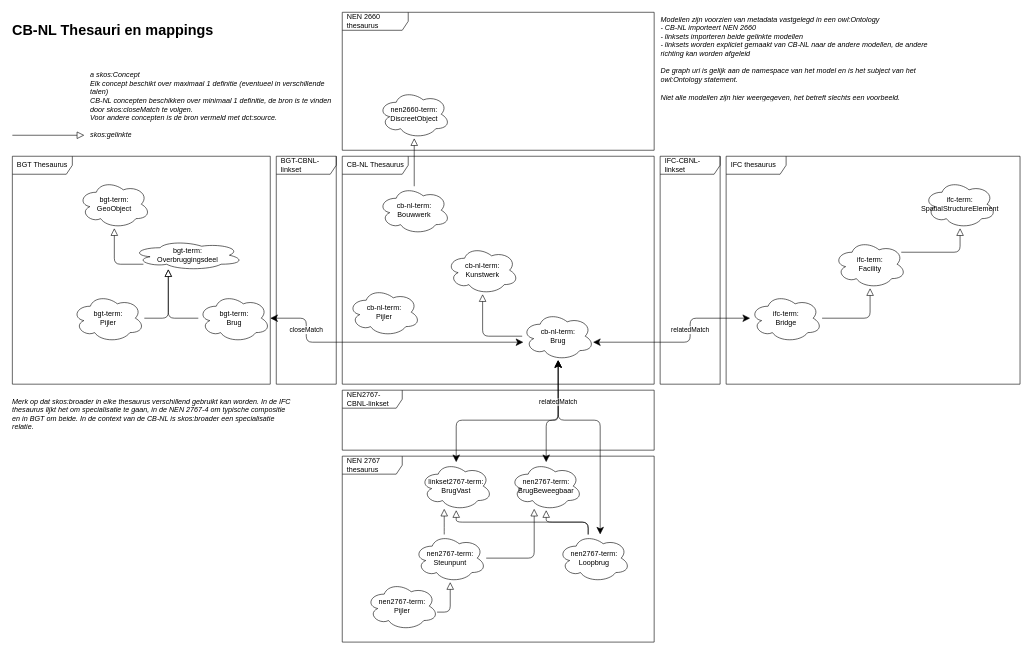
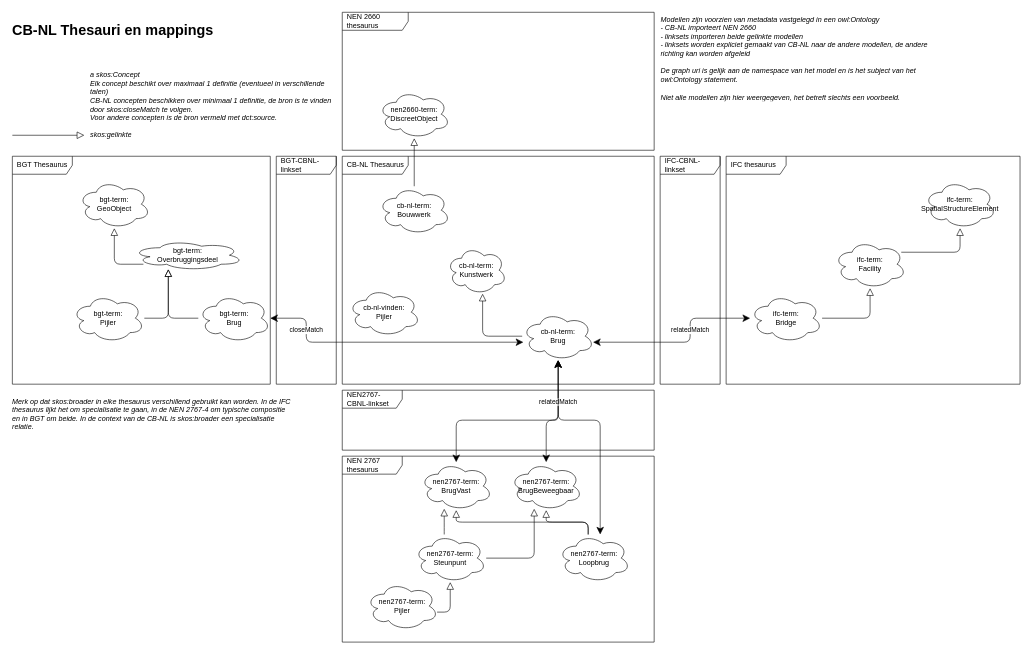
(483, 270) -> (477, 270)
(384, 312) -> (384, 312)
(456, 486) -> (456, 486)
